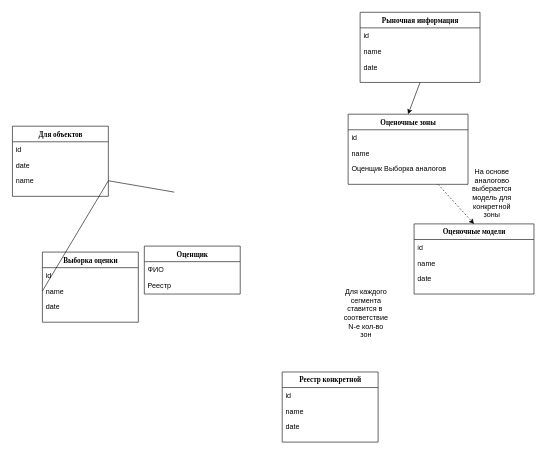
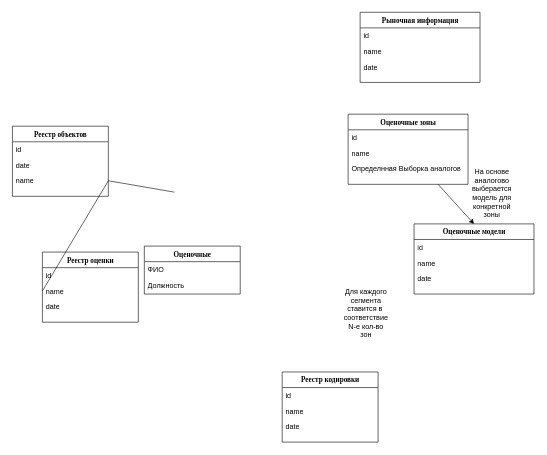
(415, 97) -> none
(61, 135) -> (61, 135)
(398, 170) -> (406, 170)
(454, 202) -> (454, 202)
(193, 255) -> (193, 255)
(91, 261) -> (91, 261)
(160, 286) -> (166, 286)
(331, 381) -> (331, 381)
